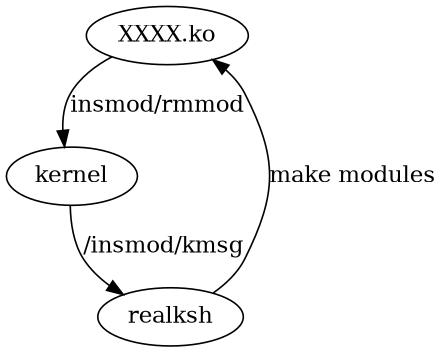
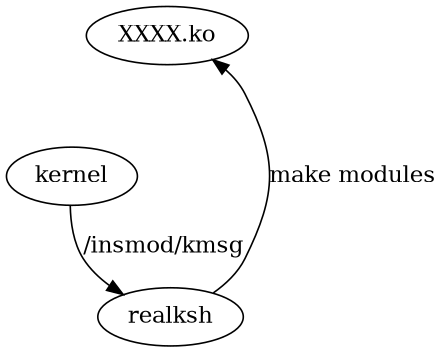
(76, 86) -> none
